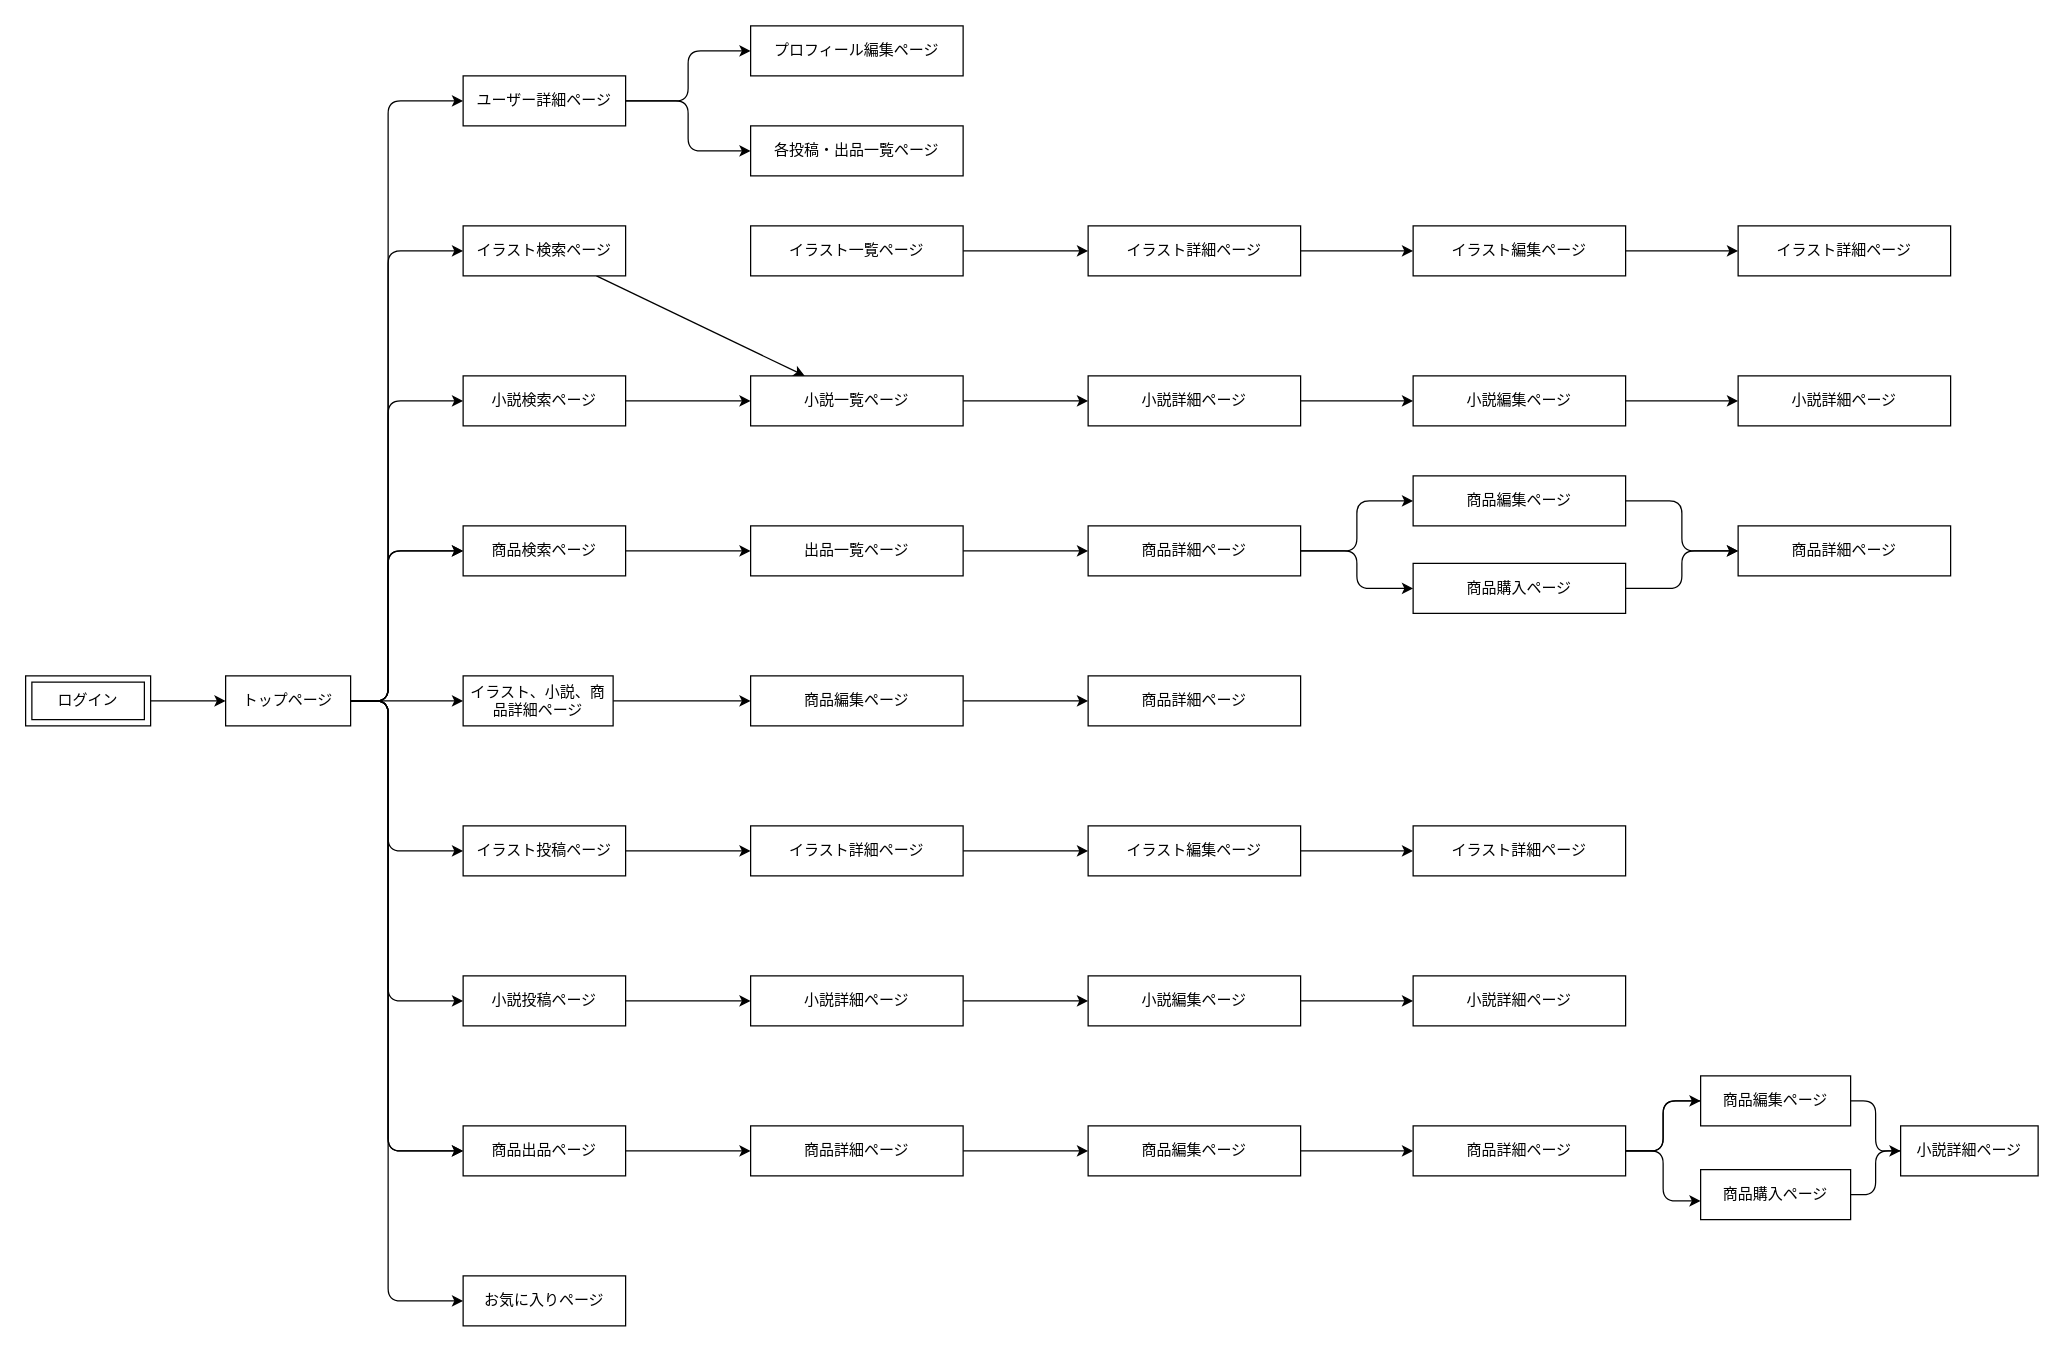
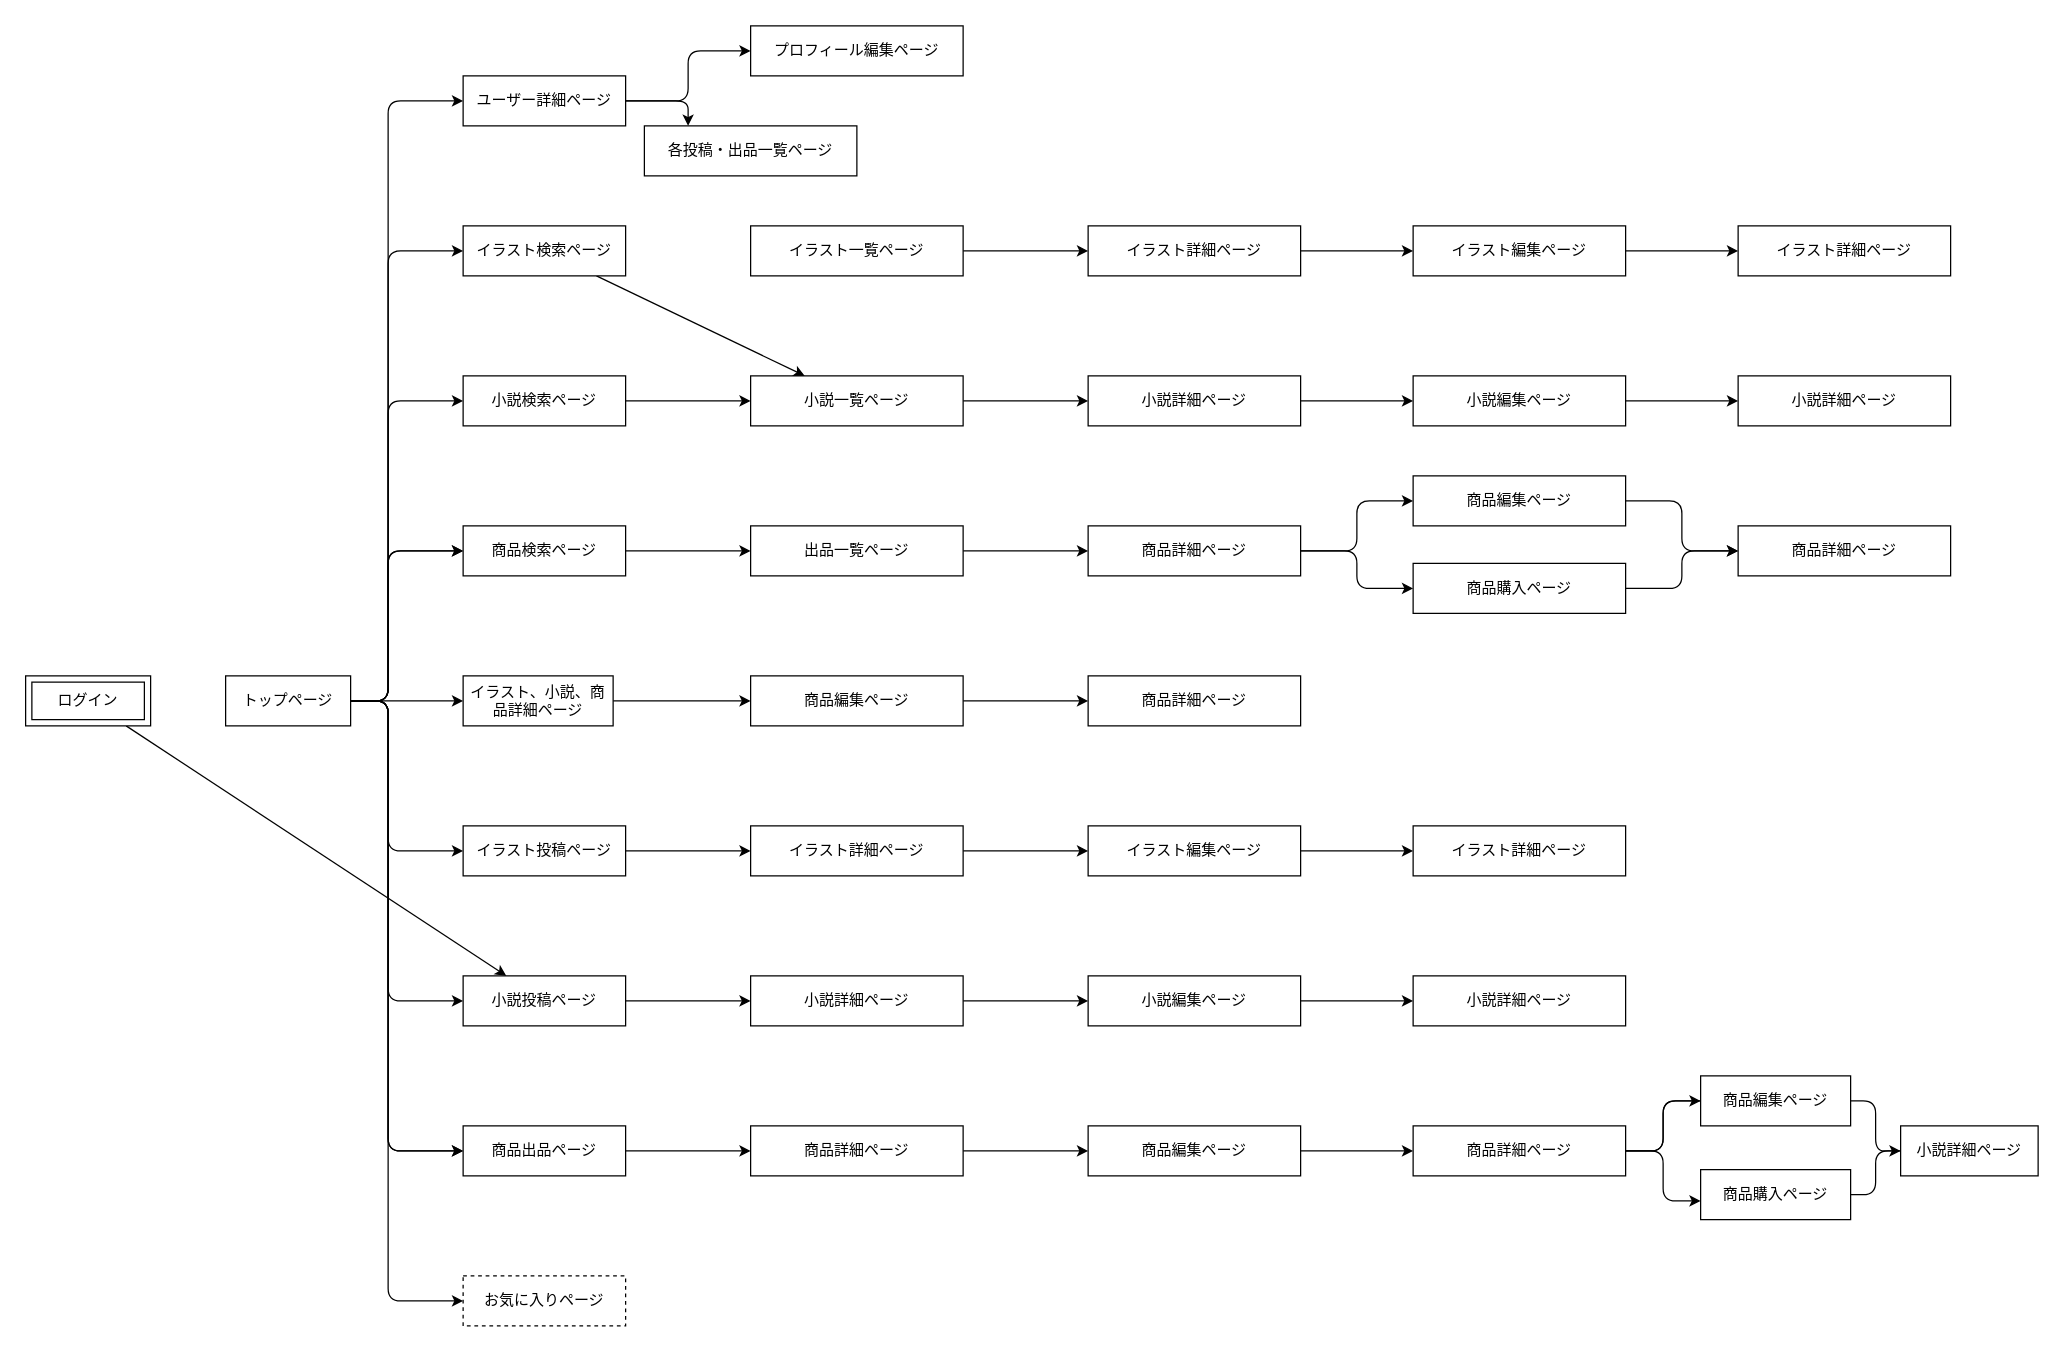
(857, 151) -> (751, 151)
(184, 701) -> (313, 848)
(544, 1301) -> (544, 1301)
